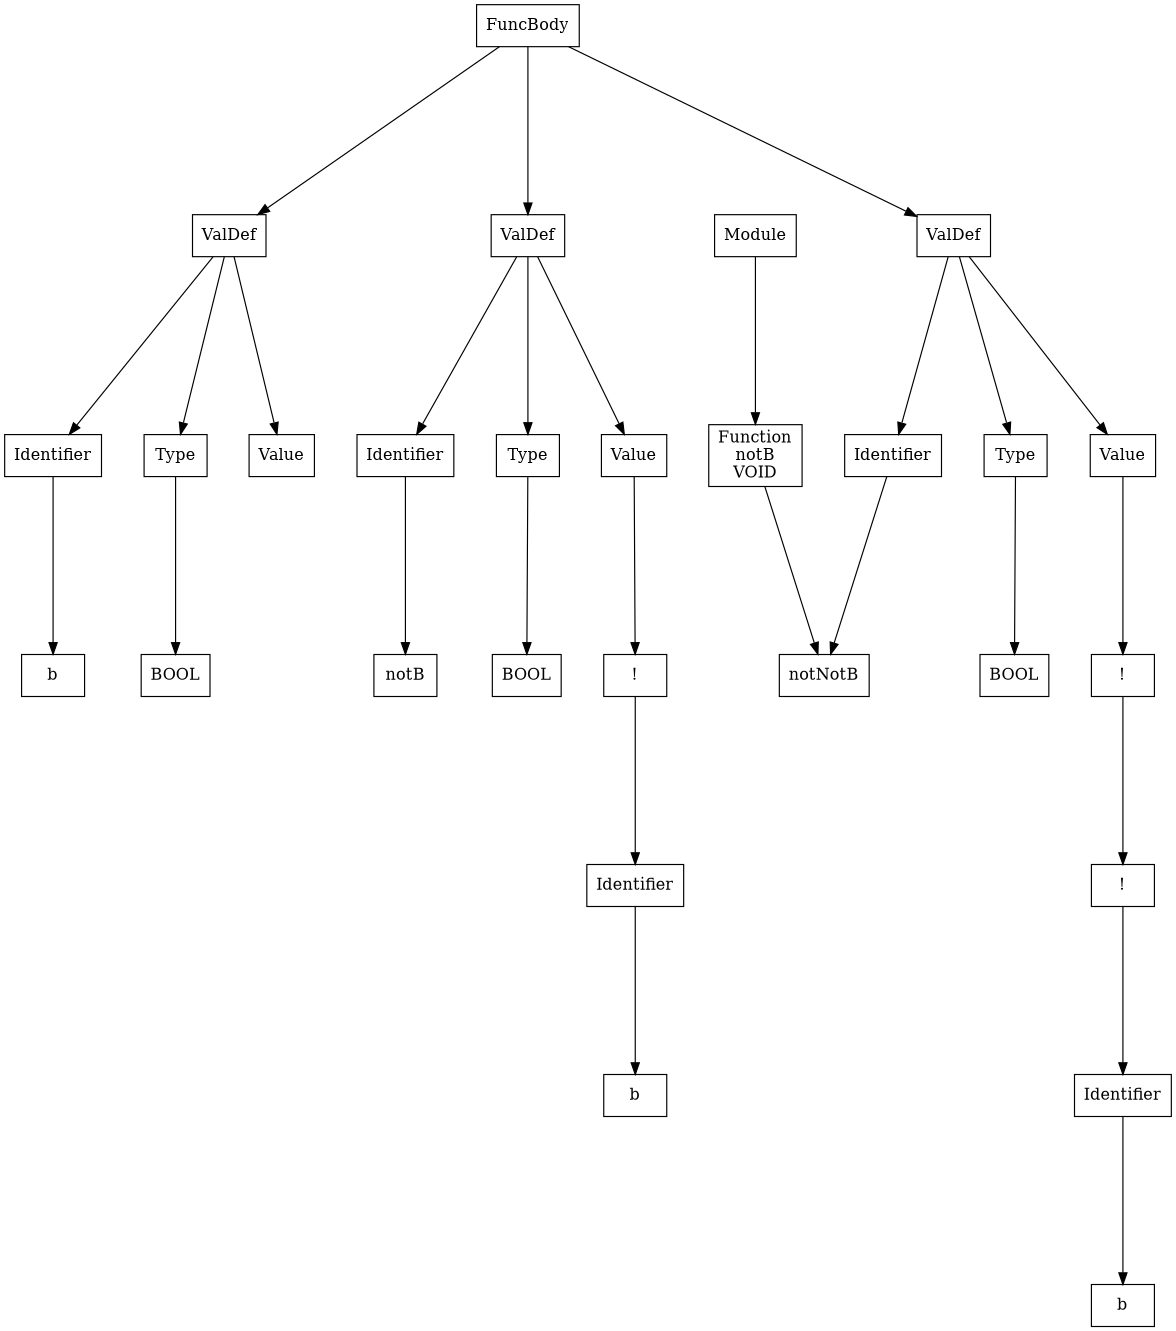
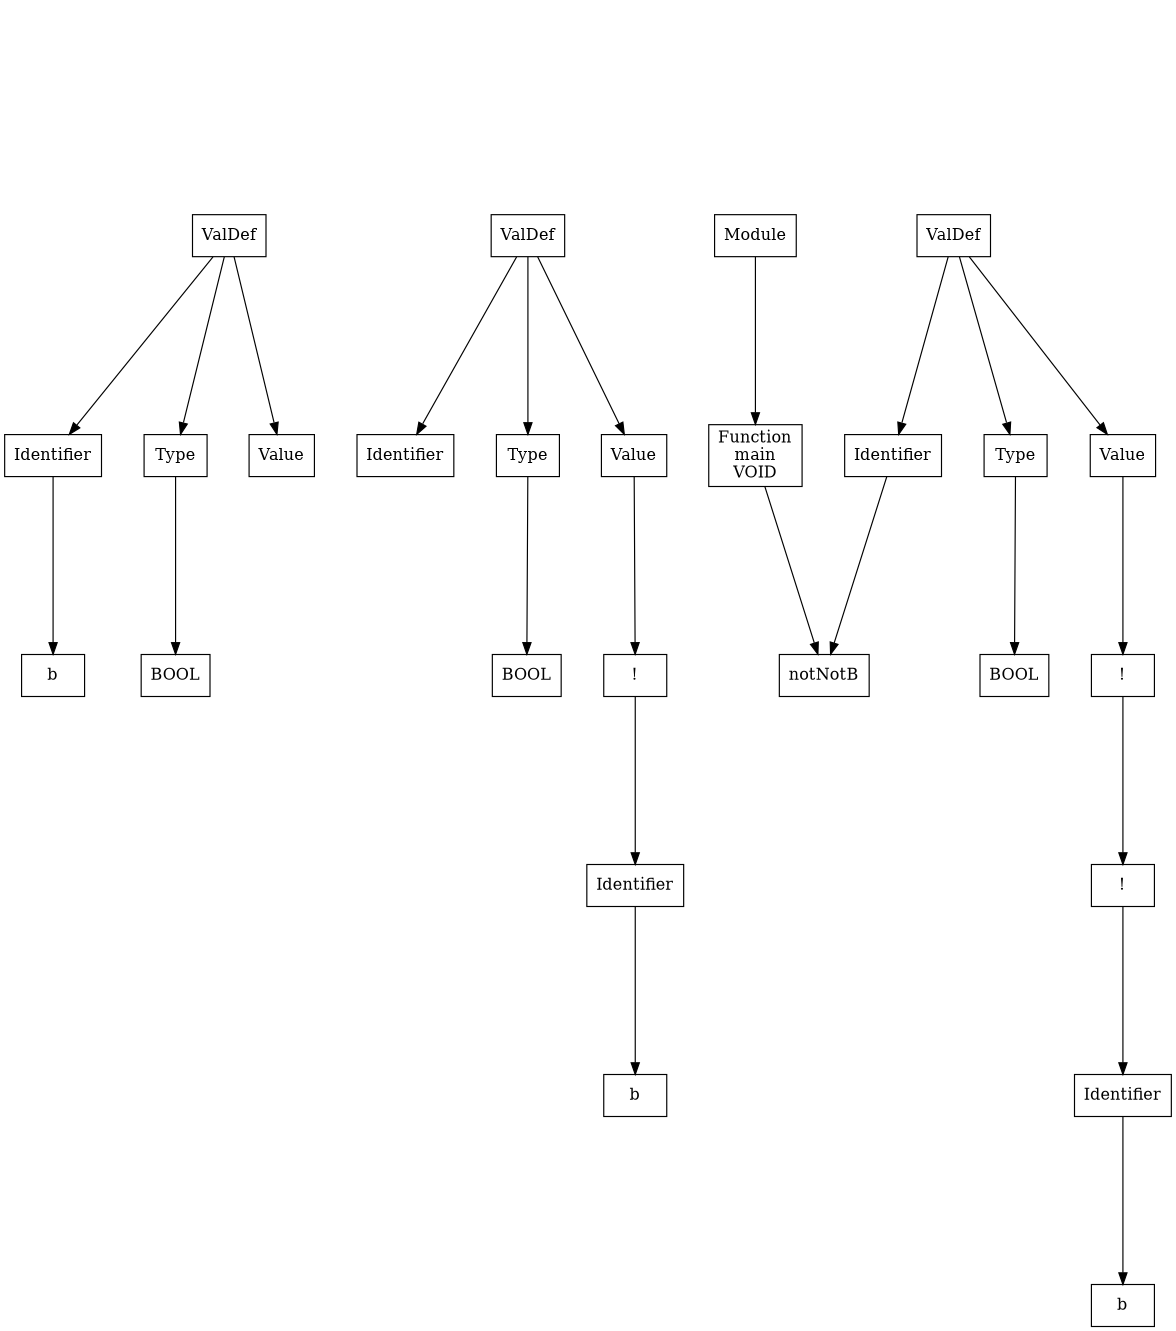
(528, 26) -> none
(755, 456) -> (755, 456)
(405, 676) -> none
